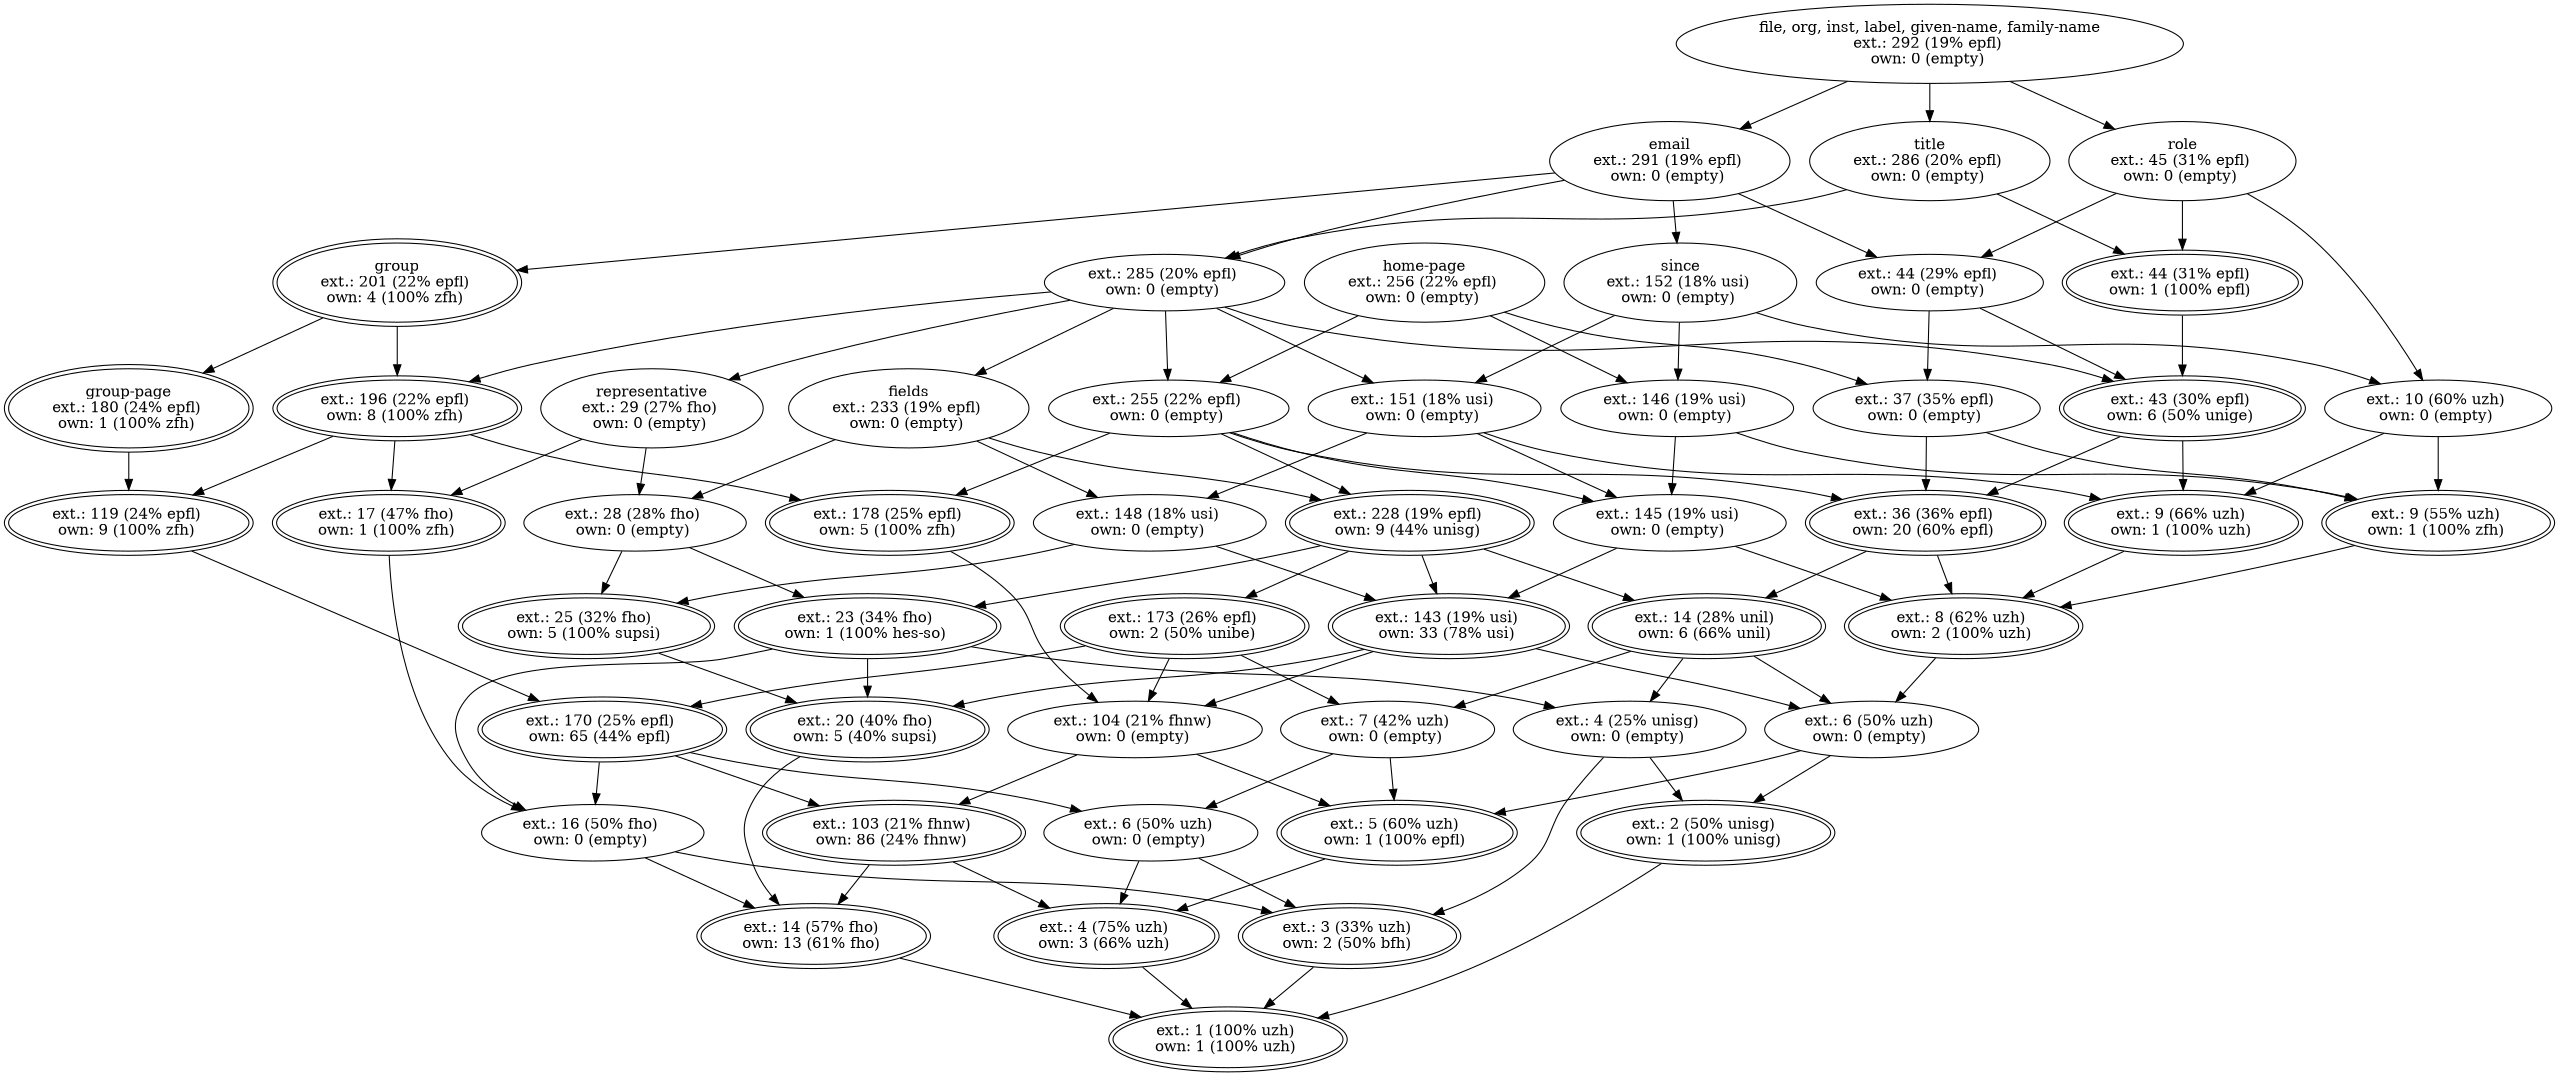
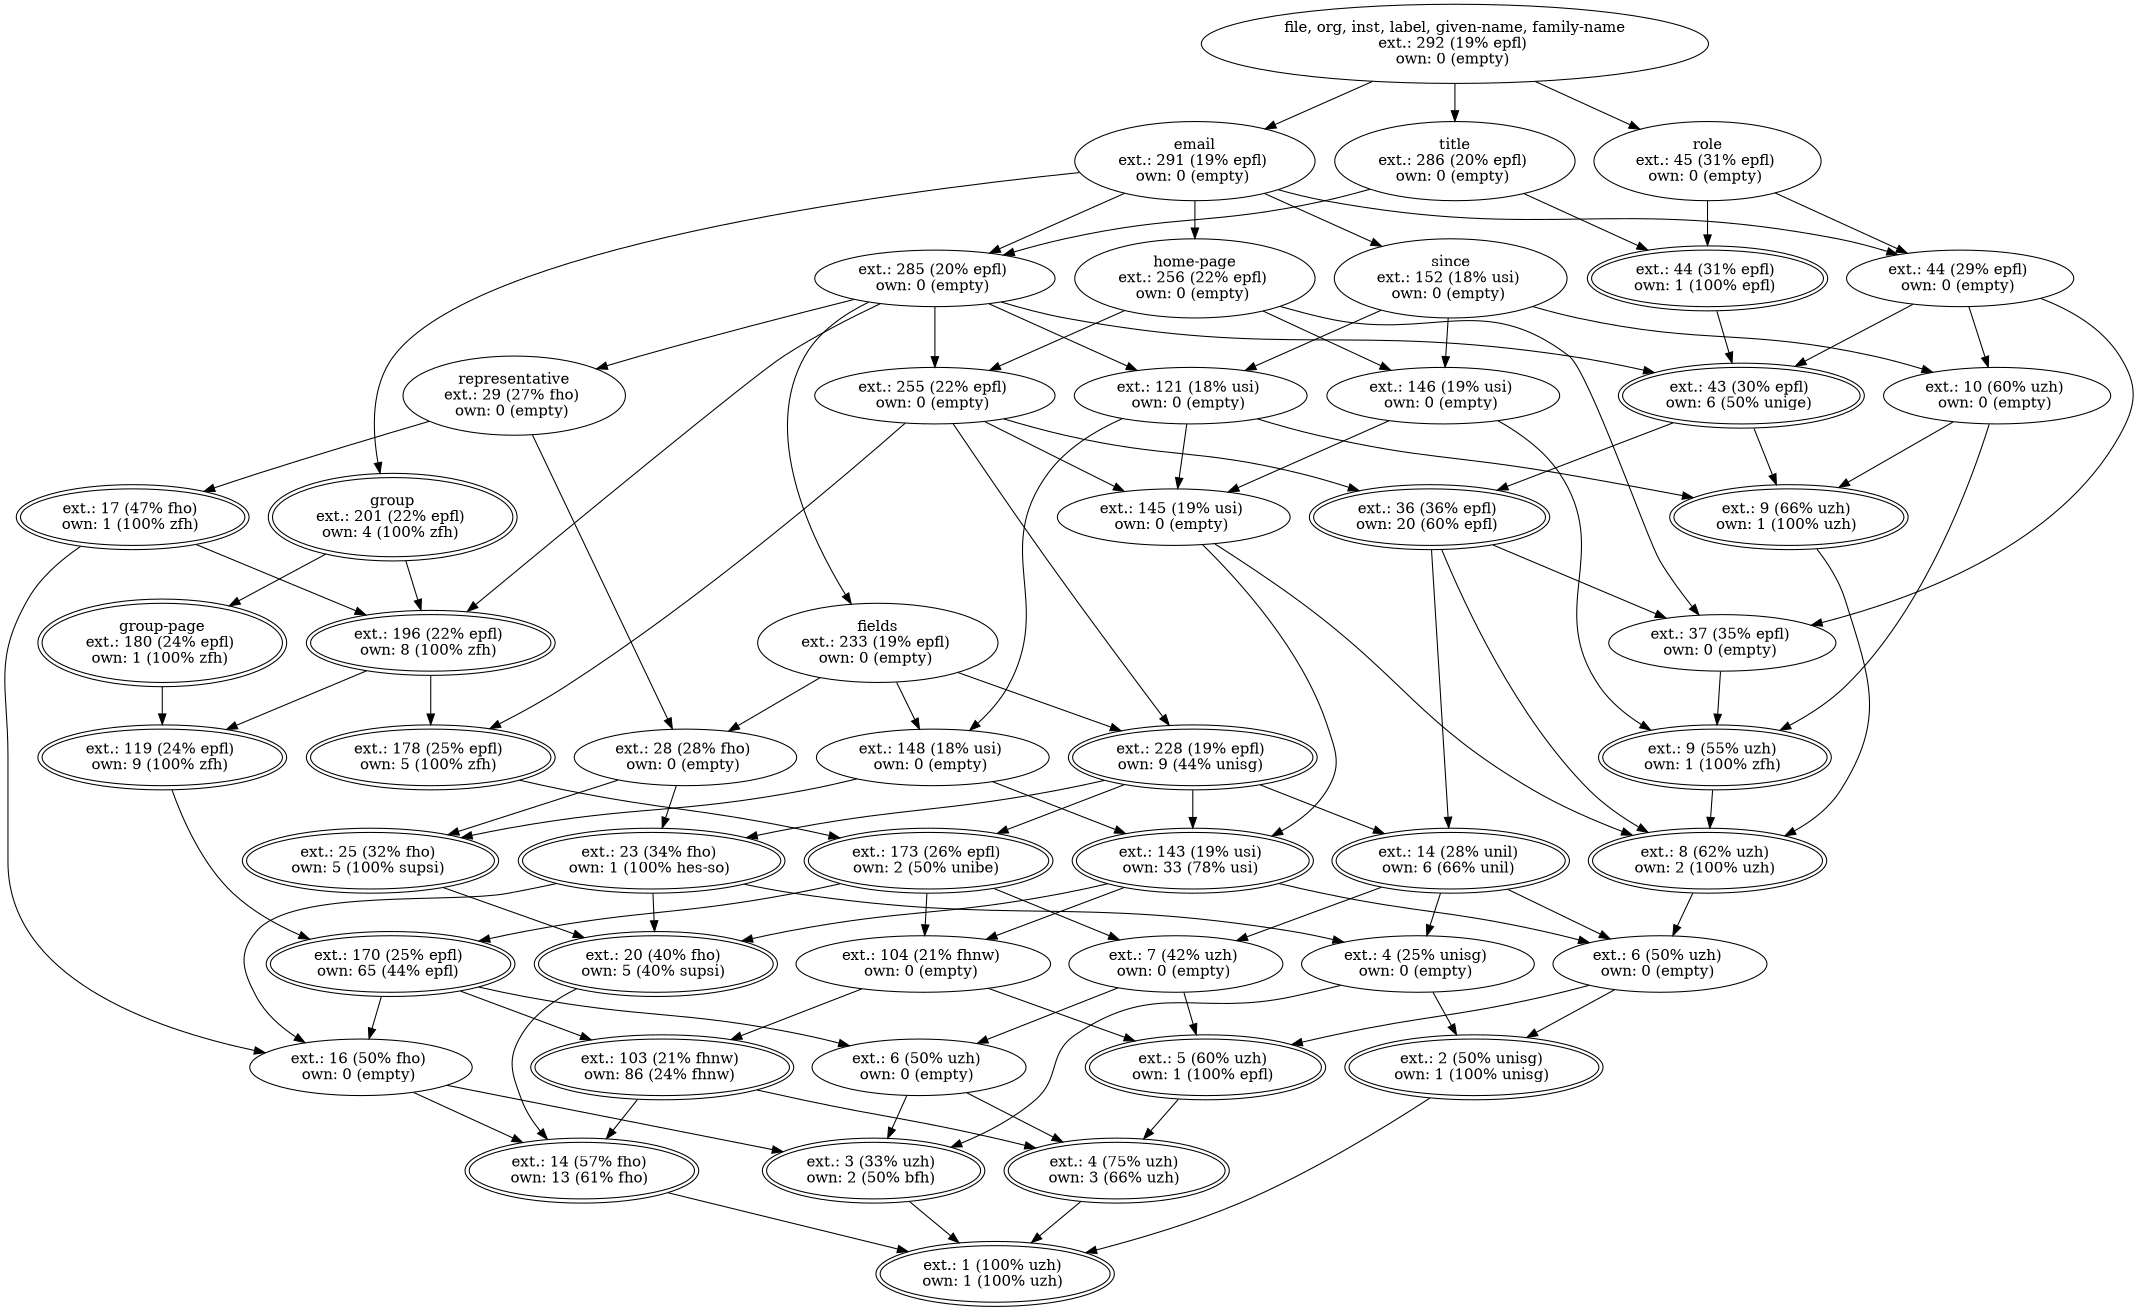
none -> (1195, 213)
(2344, 271) -> (1977, 332)
(1425, 408) -> (1191, 396)
(1926, 458) -> (1570, 578)
(393, 460) -> (268, 574)
(1027, 616) -> (643, 804)
